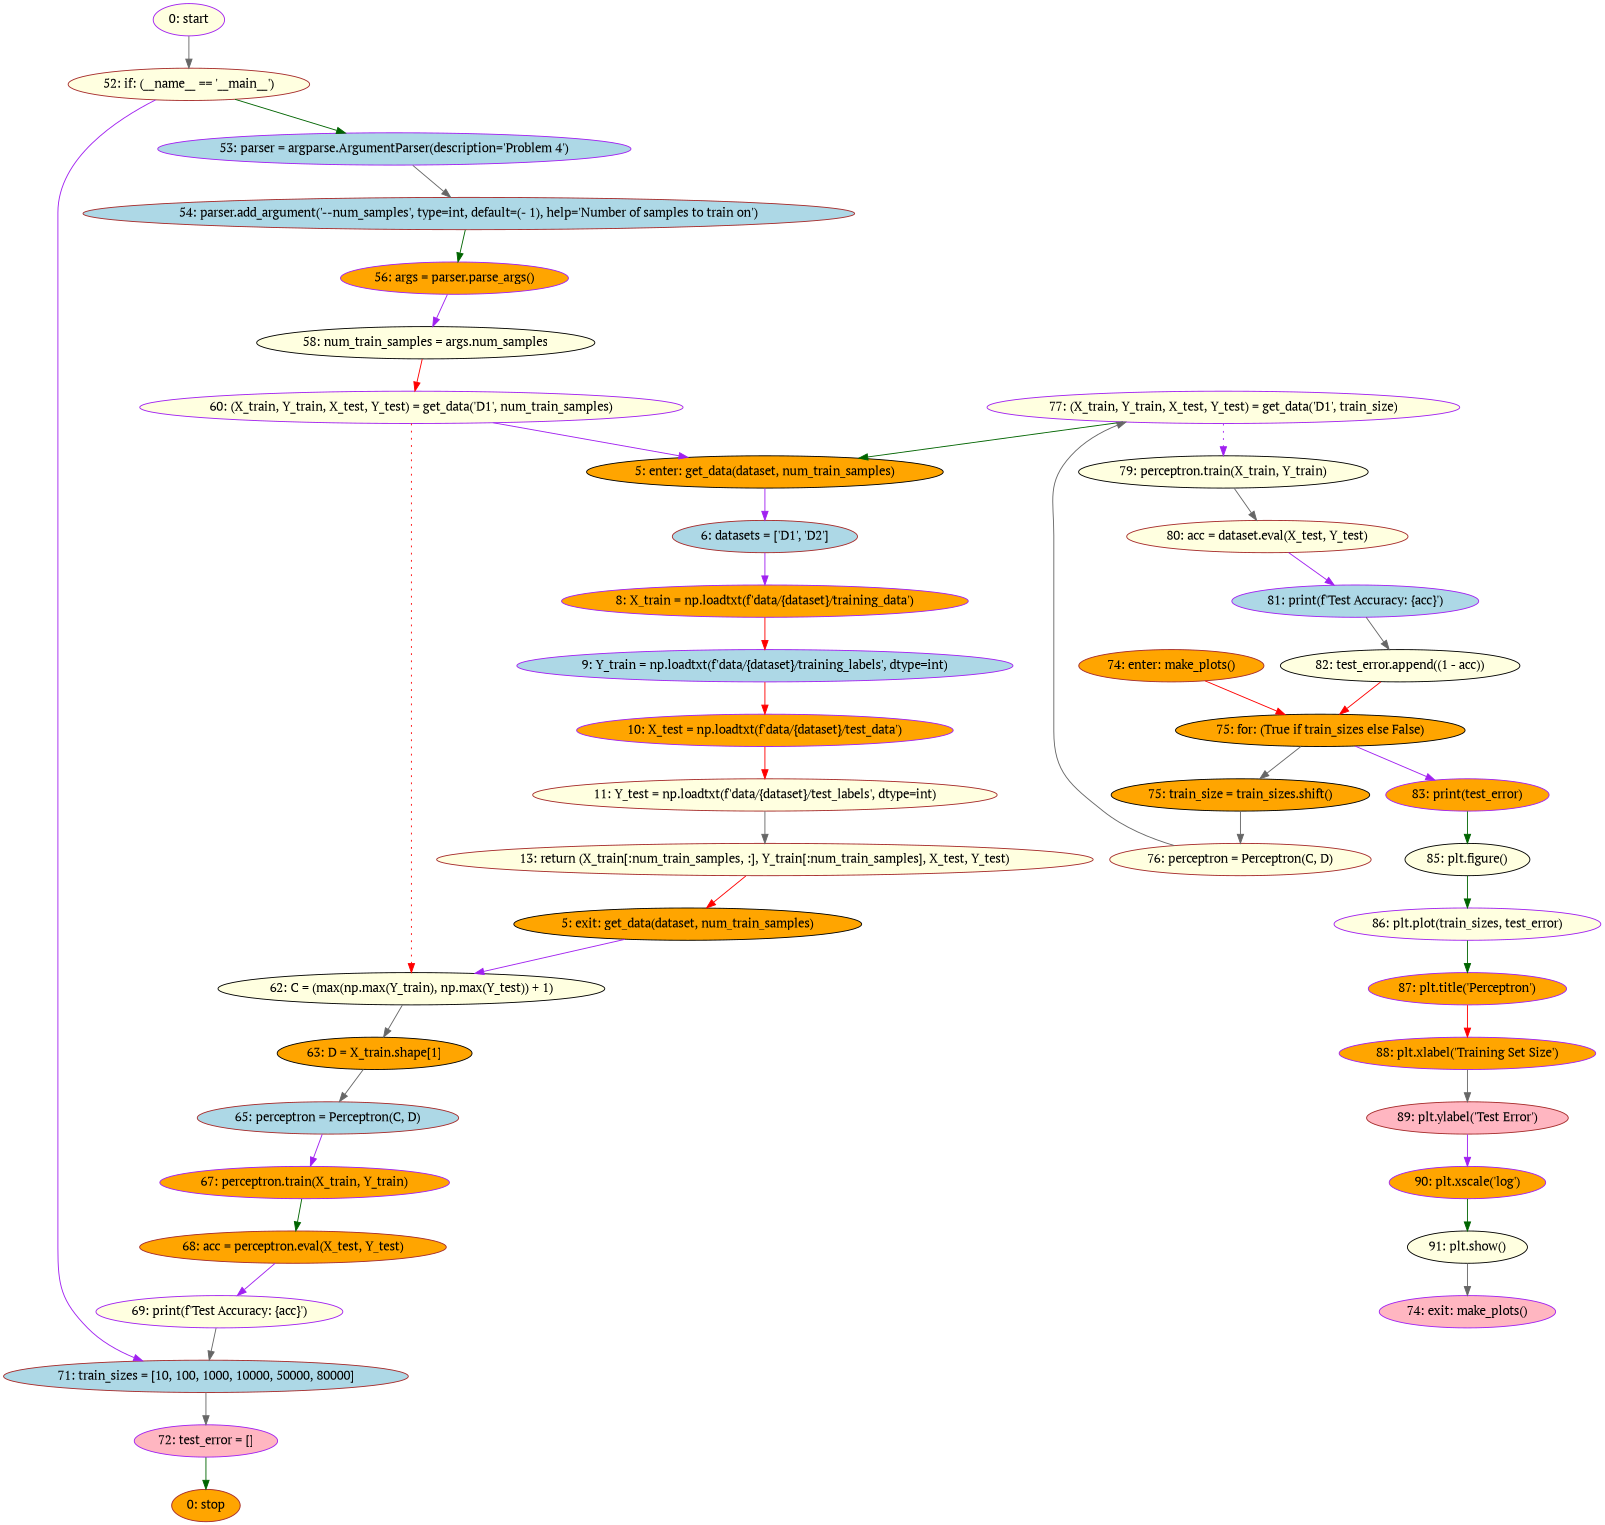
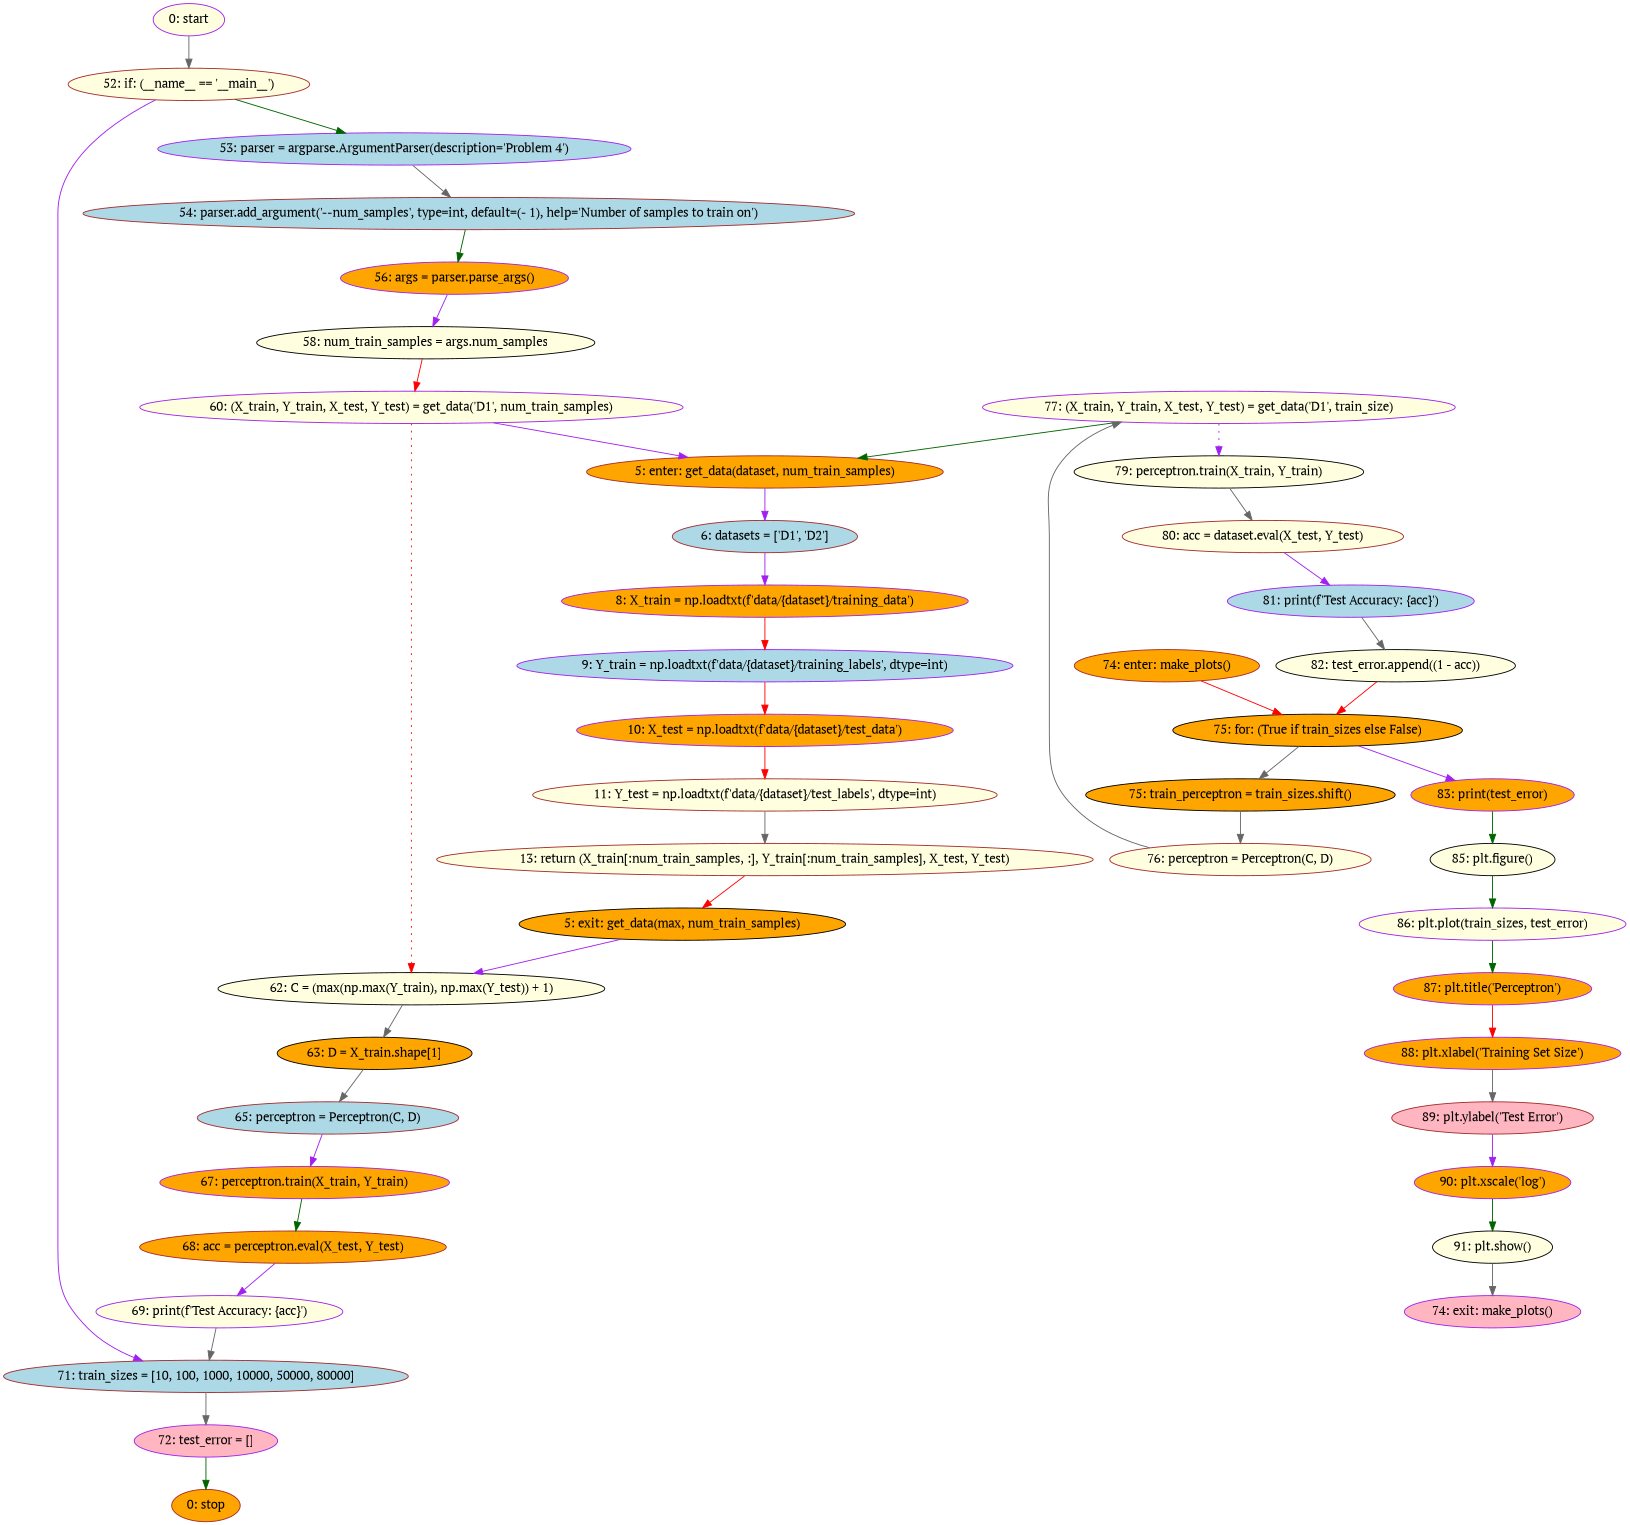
(765, 472) -> (765, 472)
(1240, 795) -> (1240, 795)
(688, 924) -> (682, 924)
